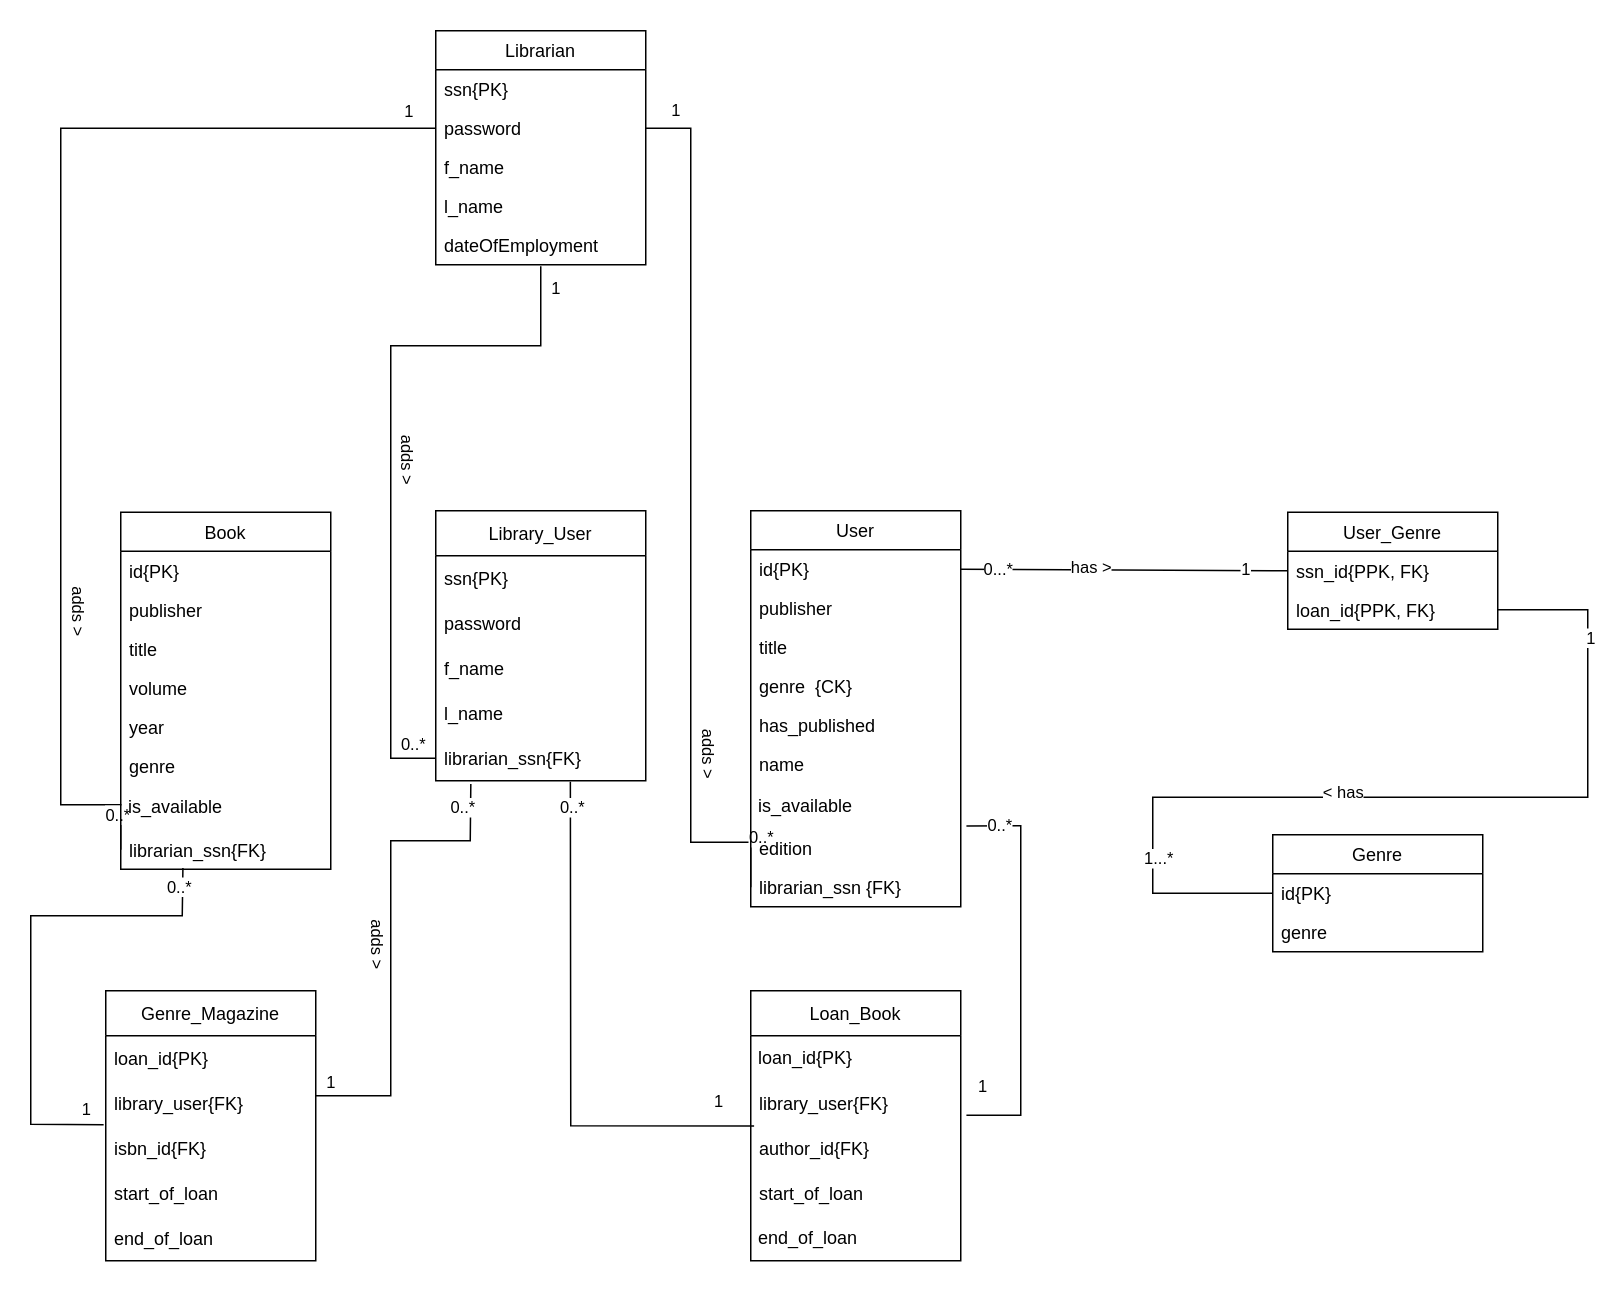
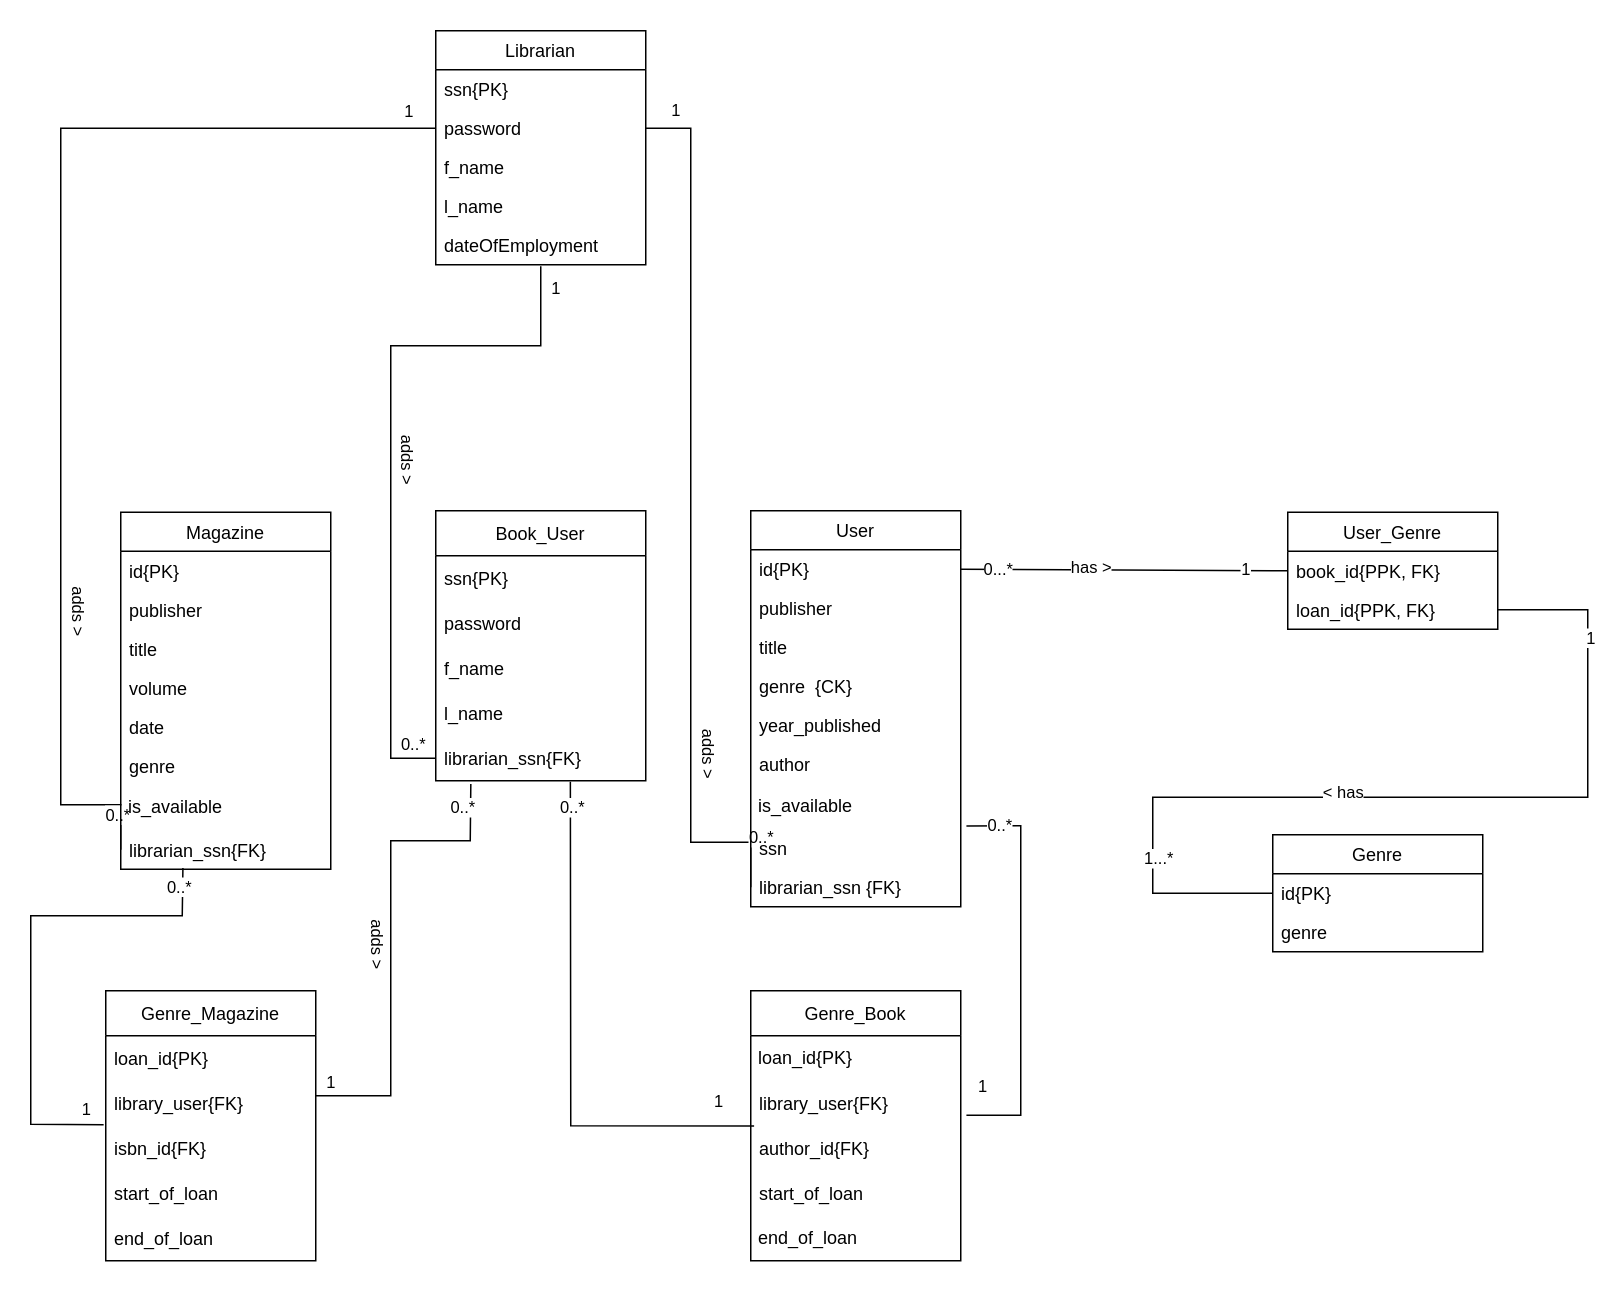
(225, 533) -> (225, 533)
(540, 534) -> (540, 534)
(1365, 572) -> (1370, 572)
(820, 726) -> (825, 726)
(149, 728) -> (149, 728)
(779, 765) -> (789, 765)
(790, 849) -> (774, 849)
(855, 1014) -> (855, 1014)
